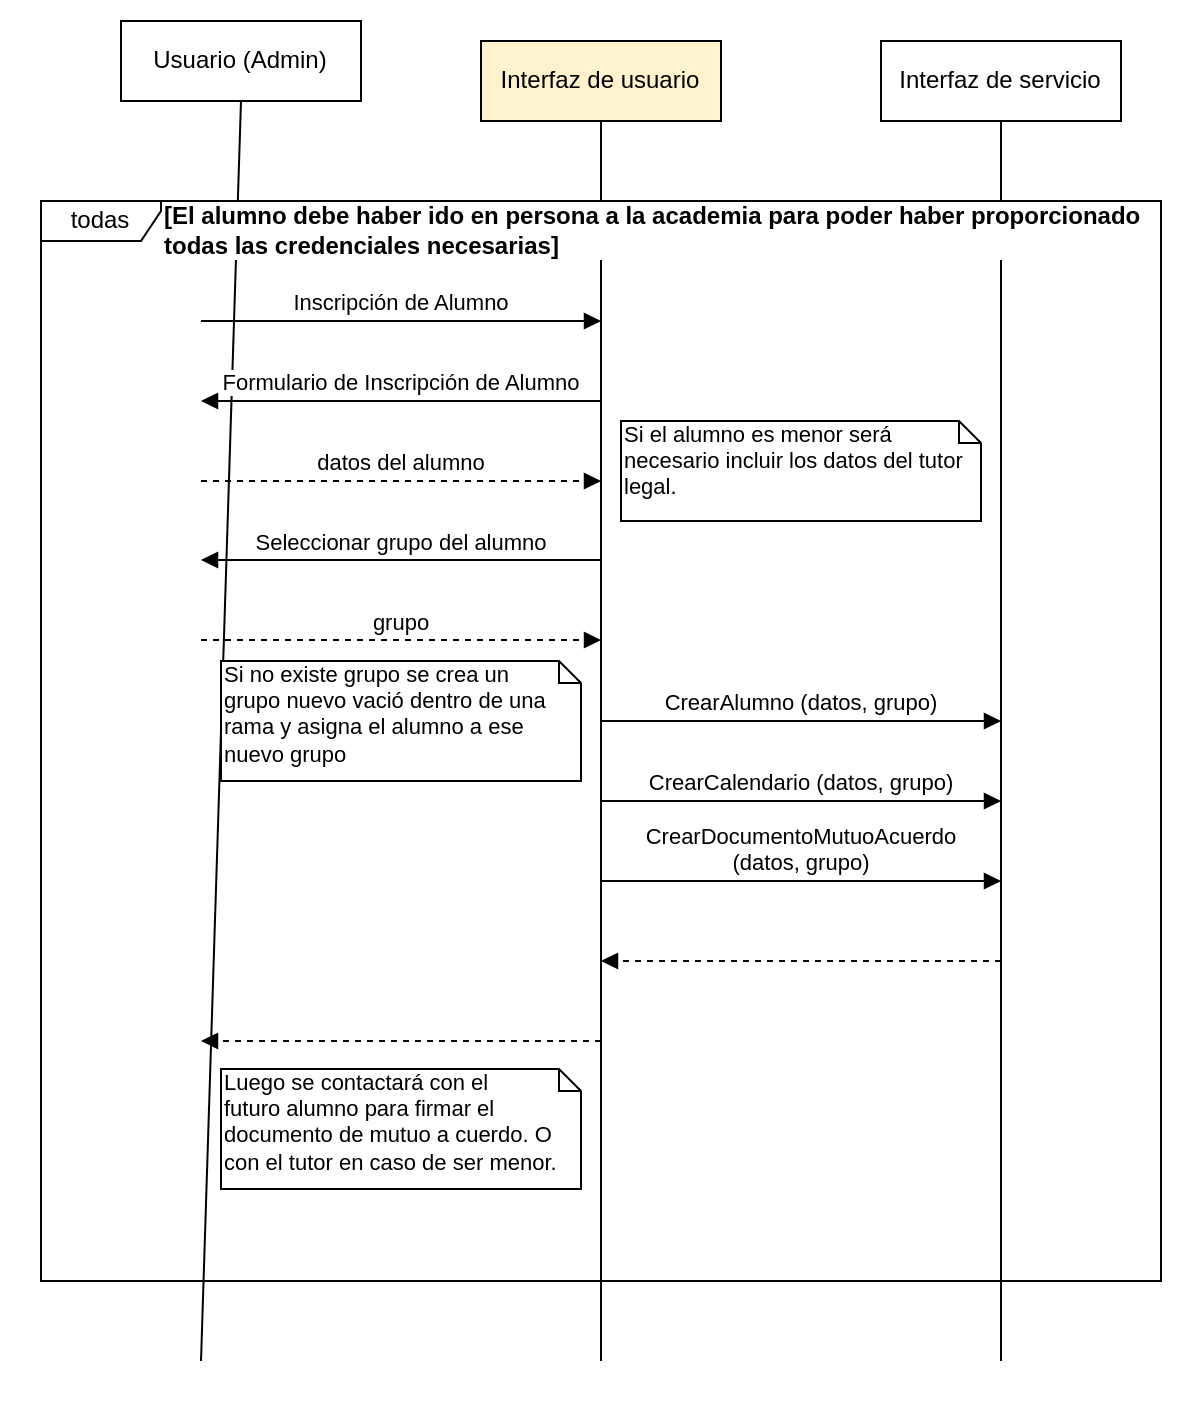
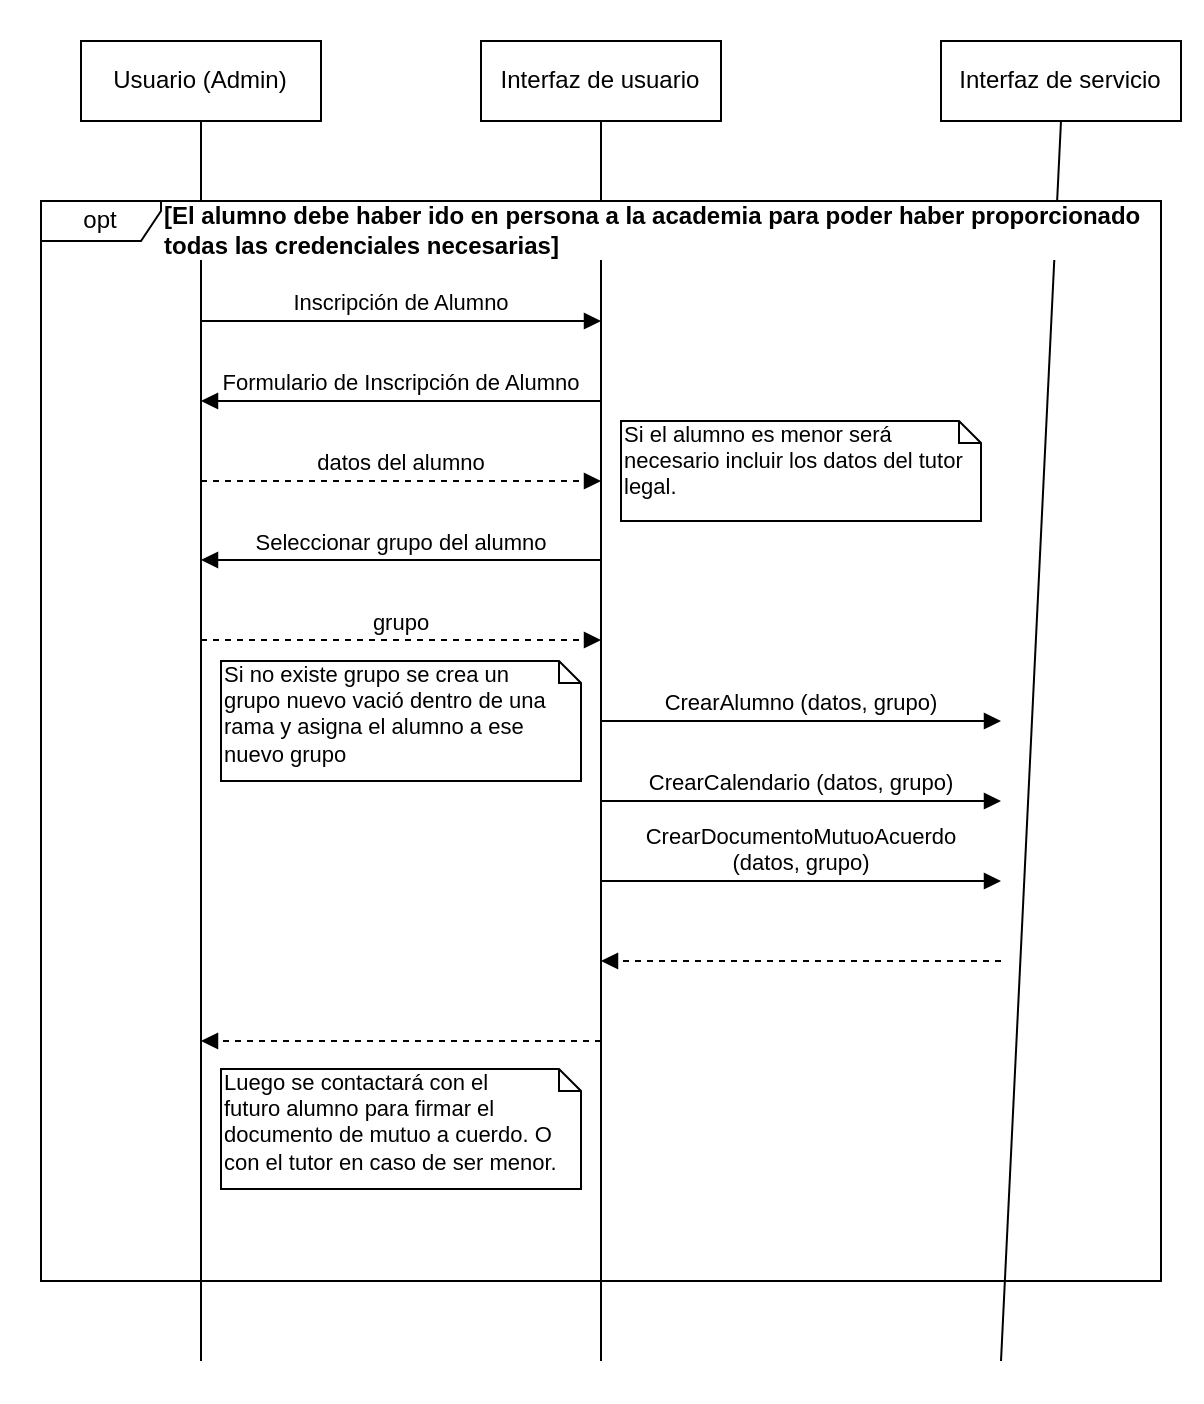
(241, 61) -> (201, 81)
(601, 81) -> (601, 81)
(1001, 81) -> (1061, 81)
(101, 221) -> (101, 221)
